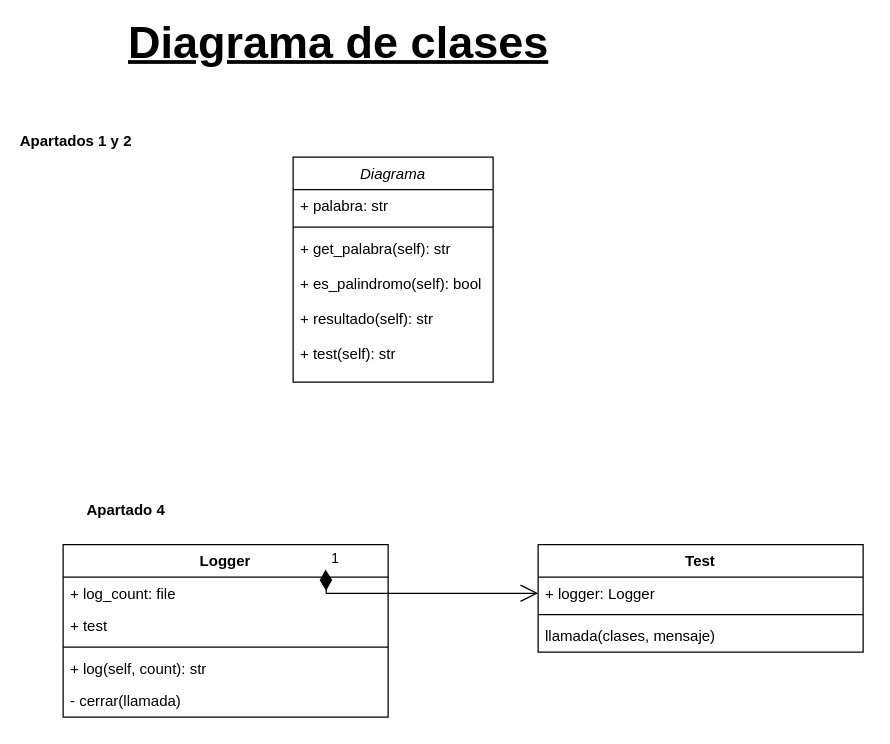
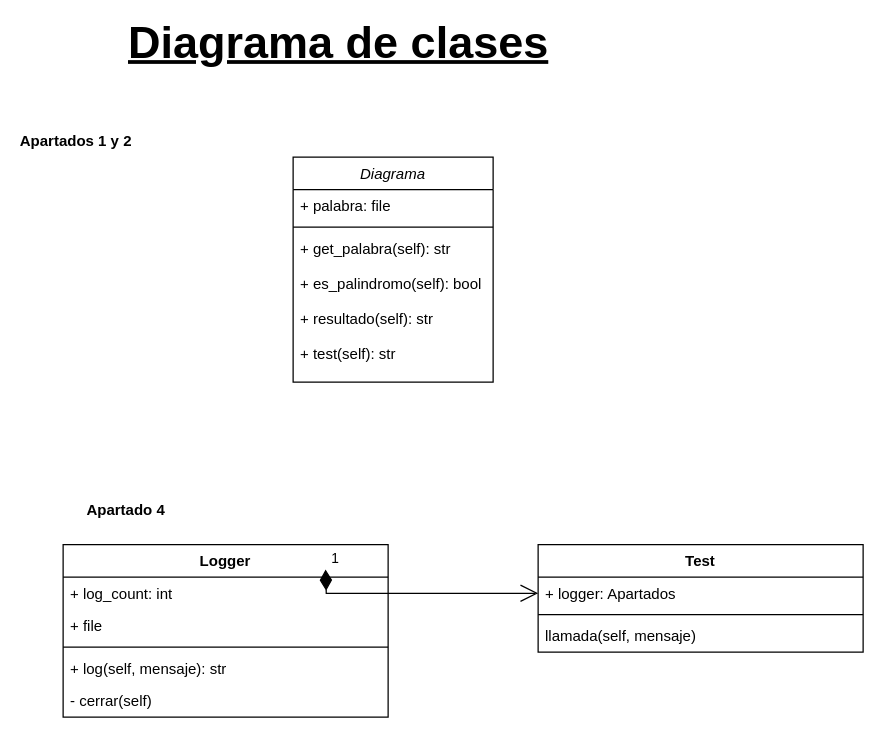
(351, 206) -> (351, 206)
(130, 595) -> (128, 595)
(605, 595) -> (618, 595)
(94, 627) -> (90, 627)
(637, 637) -> (628, 637)
(154, 670) -> (162, 670)
(136, 702) -> (126, 702)
